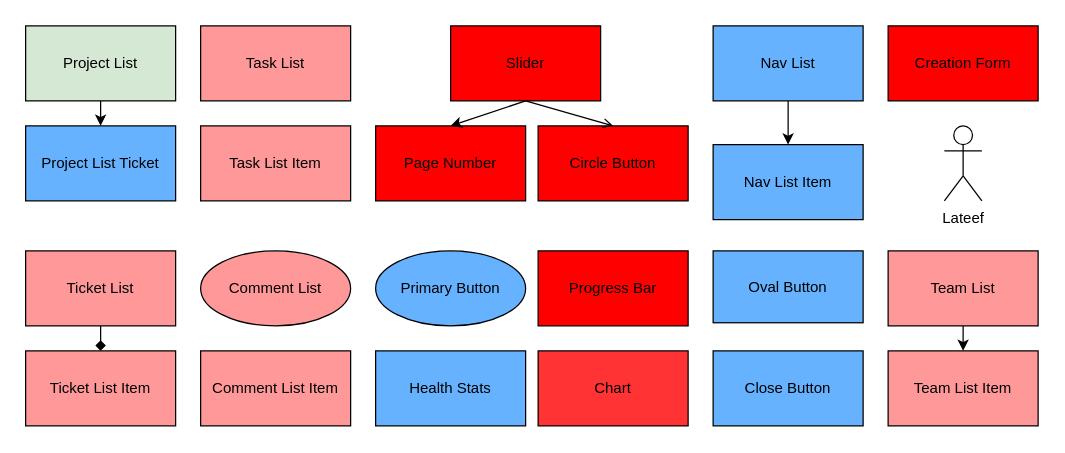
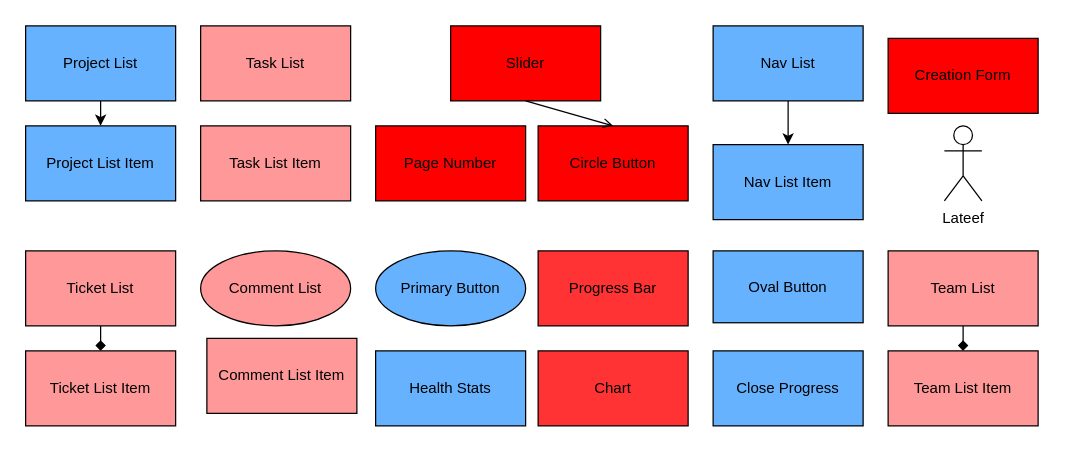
(101, 63) -> (101, 63)
(963, 63) -> (963, 76)
(491, 112) -> none
(101, 163) -> (101, 163)
(613, 288) -> (613, 288)
(963, 341) -> (963, 340)
(276, 388) -> (282, 376)
(788, 388) -> (788, 388)
